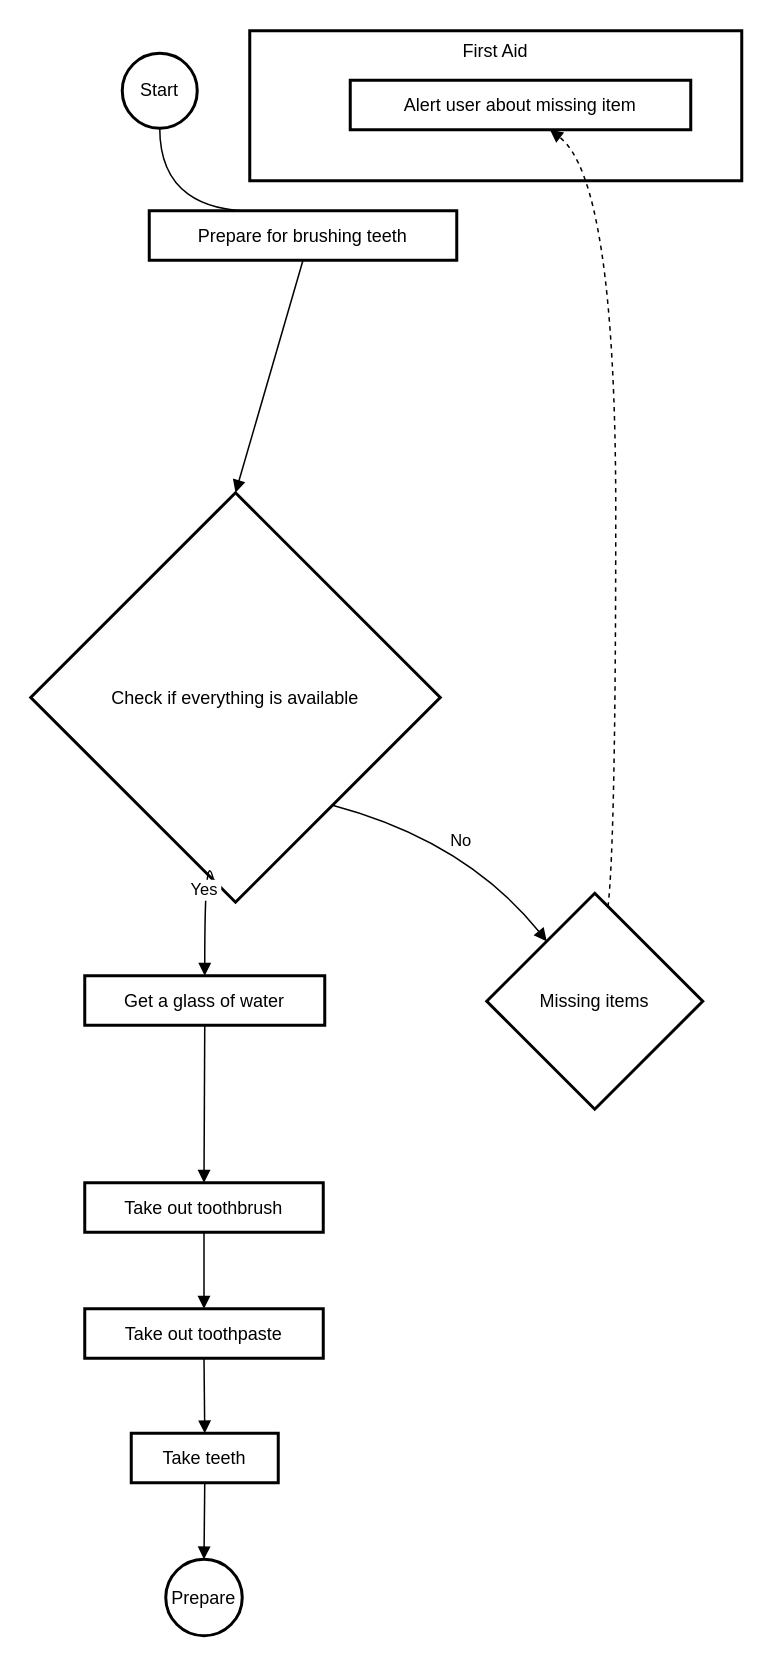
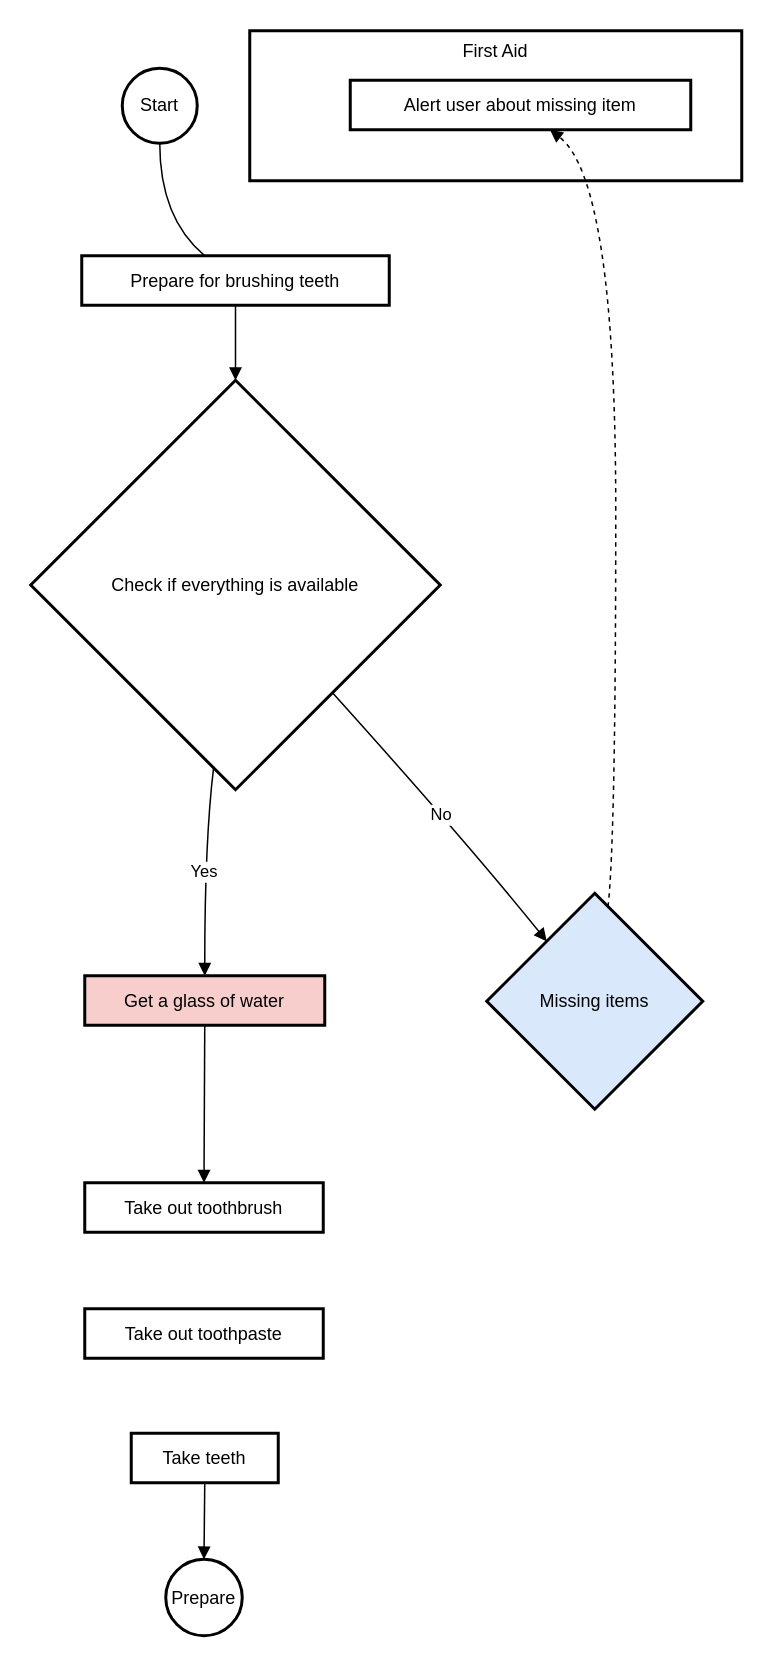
(160, 91) -> (160, 106)
(303, 236) -> (236, 281)
(236, 698) -> (236, 585)
(205, 1001) -> (205, 1001)
(595, 1001) -> (595, 1001)
(204, 1265) -> none
(204, 1390) -> none
